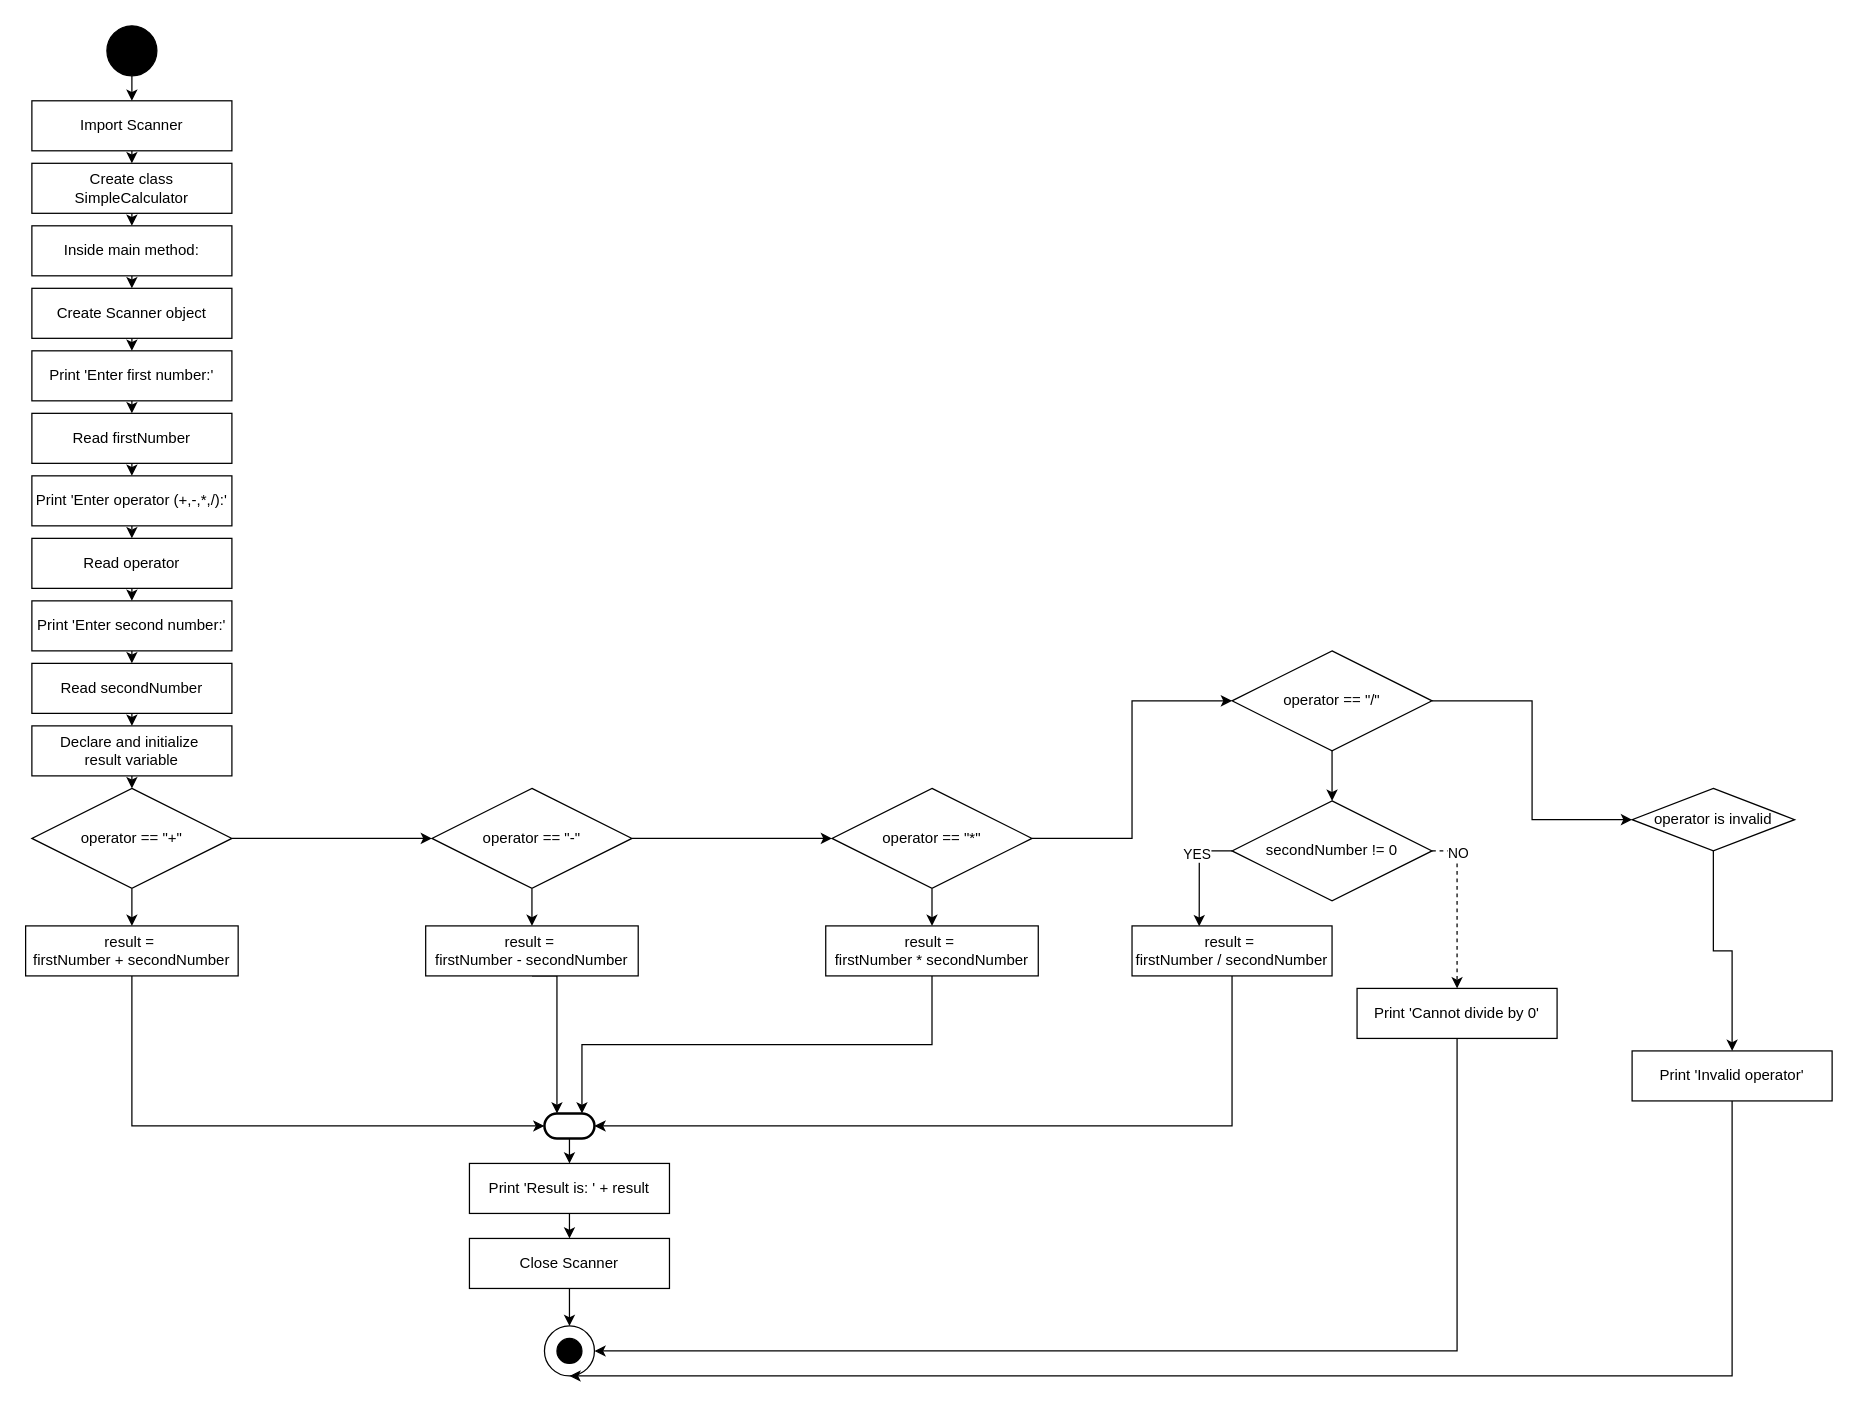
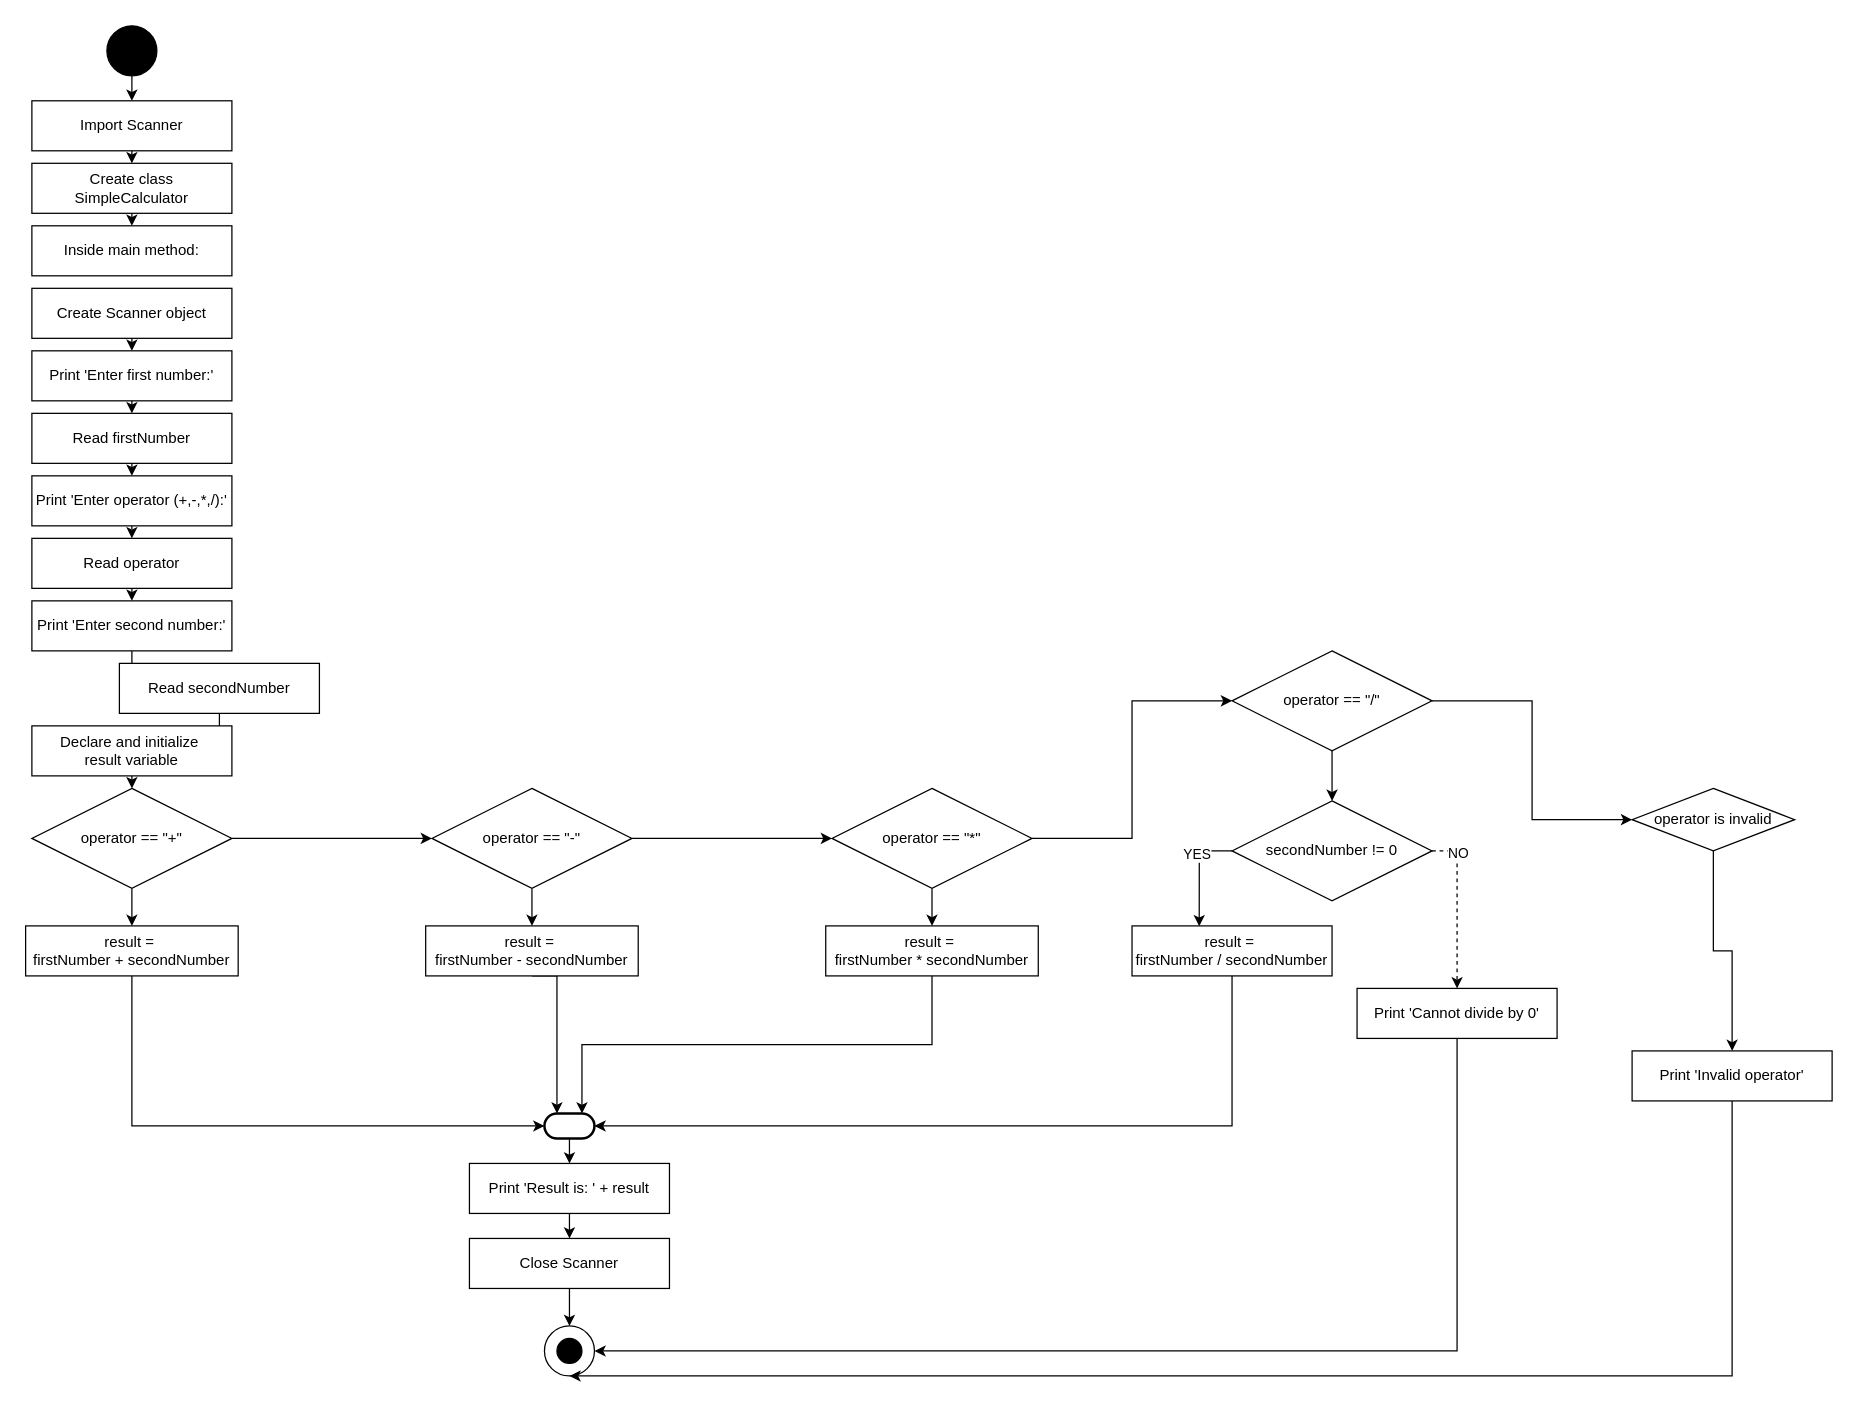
(132, 278) -> none
(132, 688) -> (219, 688)
